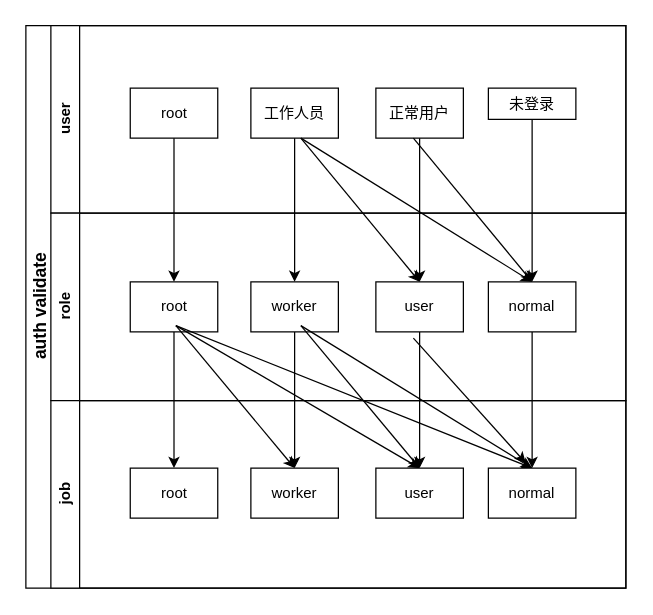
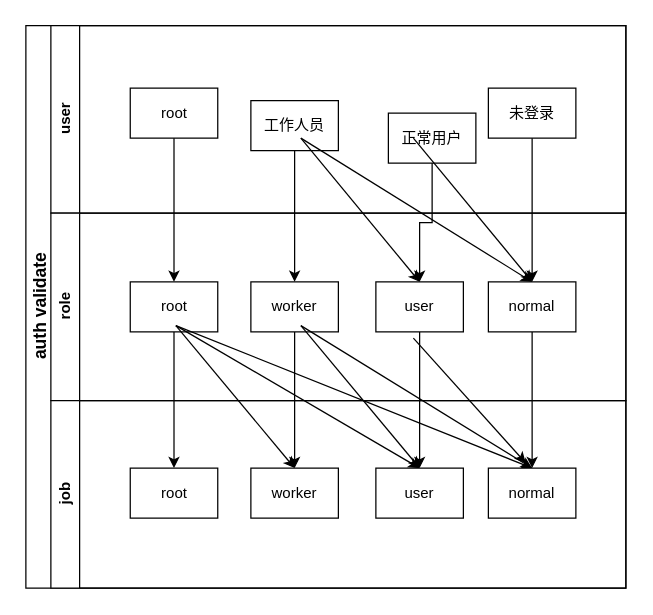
(532, 104) -> (532, 113)
(294, 113) -> (294, 126)
(419, 113) -> (432, 138)
